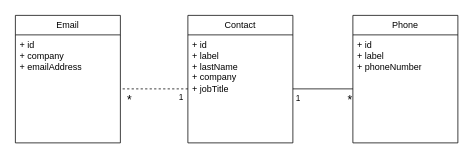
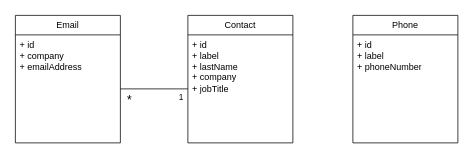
(154, 89) -> (154, 89)
(323, 89) -> none
